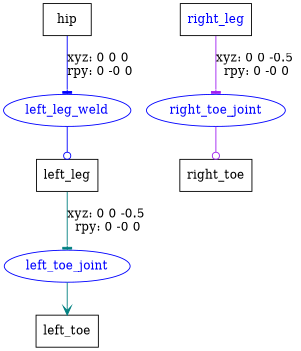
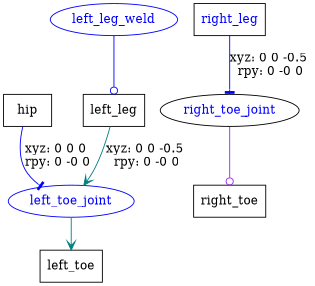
(67, 63) -> (21, 158)
(216, 63) -> (230, 63)
(216, 110) -> (230, 110)
(67, 218) -> (102, 153)
